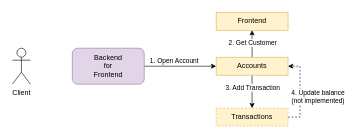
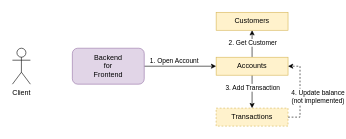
(252, 21) -> (252, 21)
